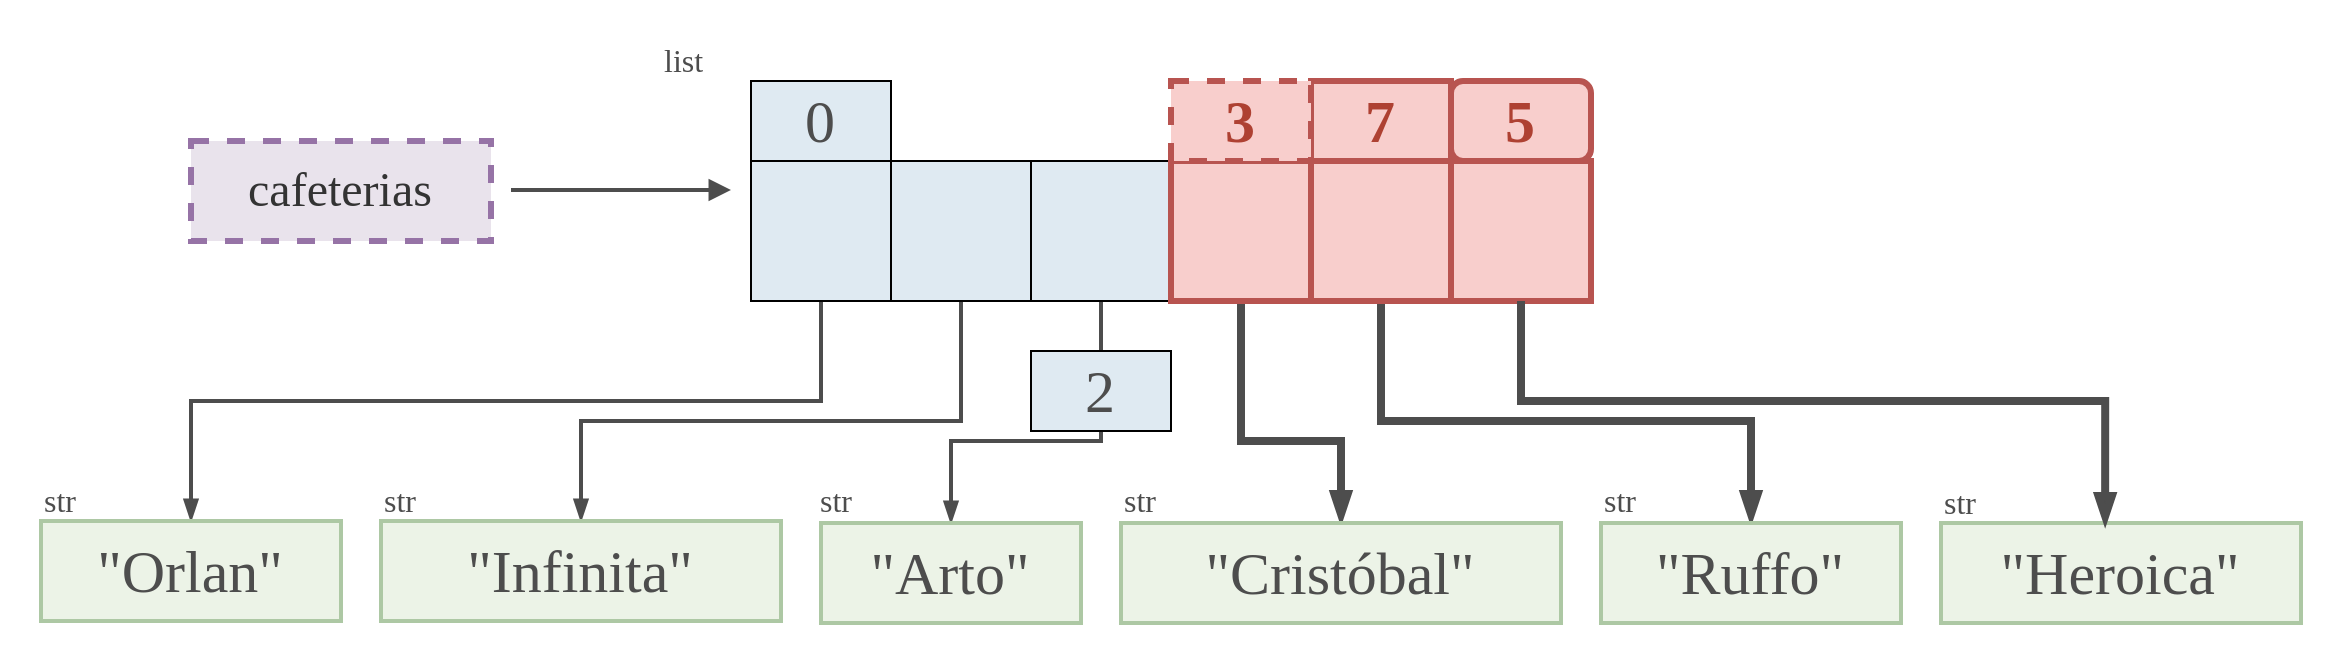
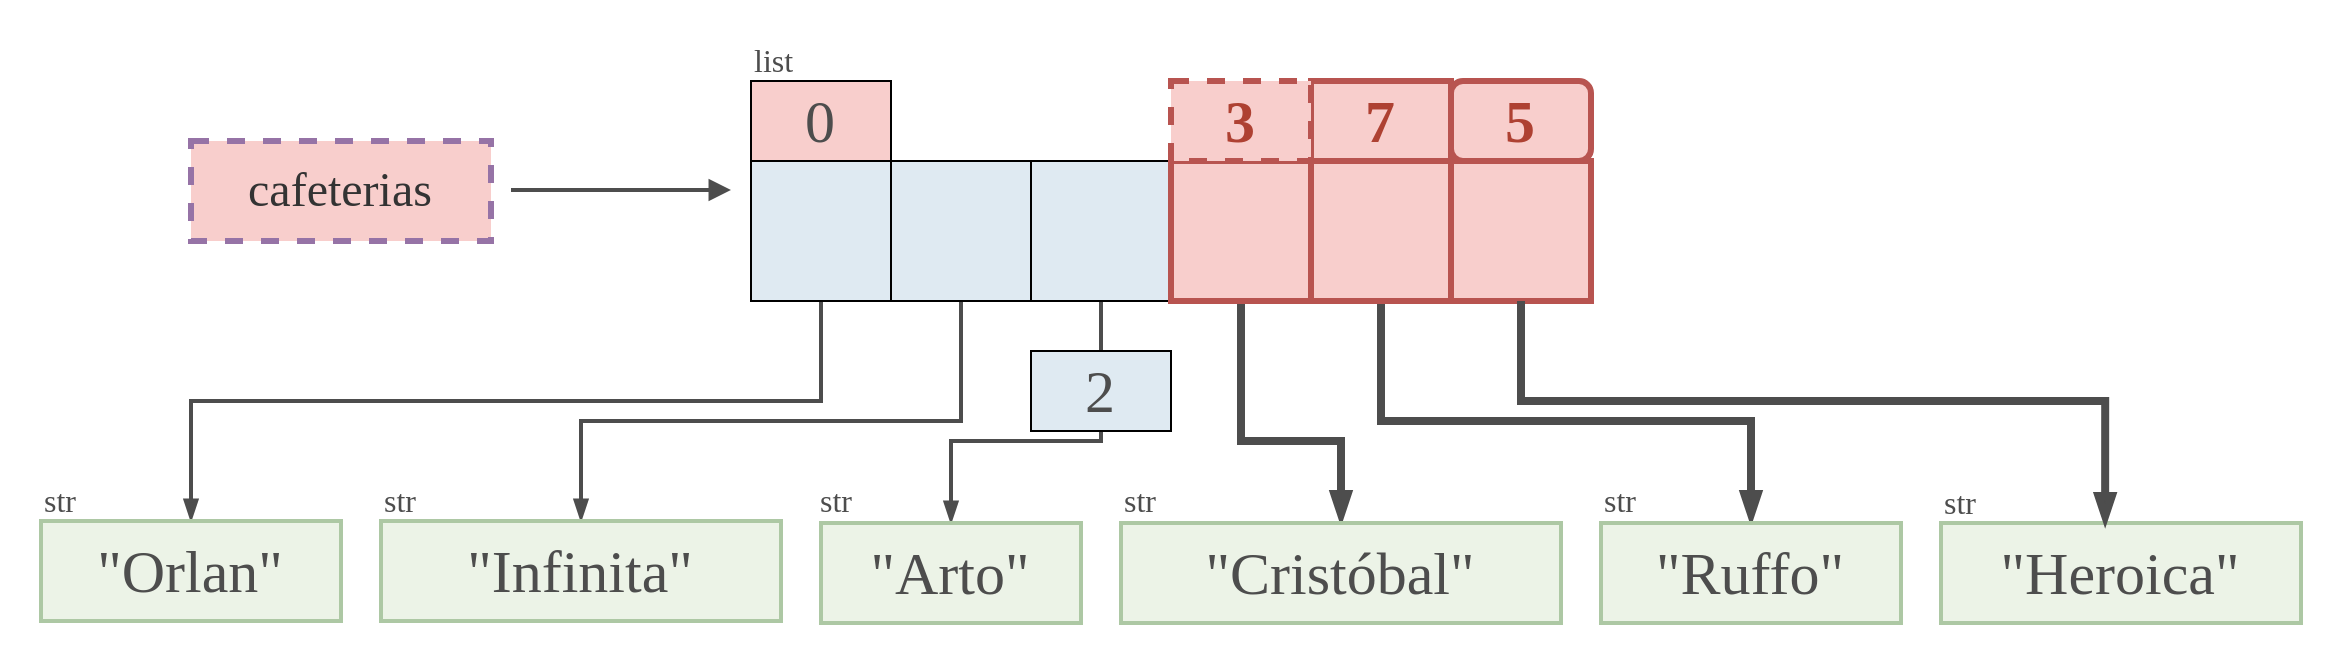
(696, 61) -> (786, 61)
(821, 121) -> (821, 121)
(341, 191) -> (341, 191)
